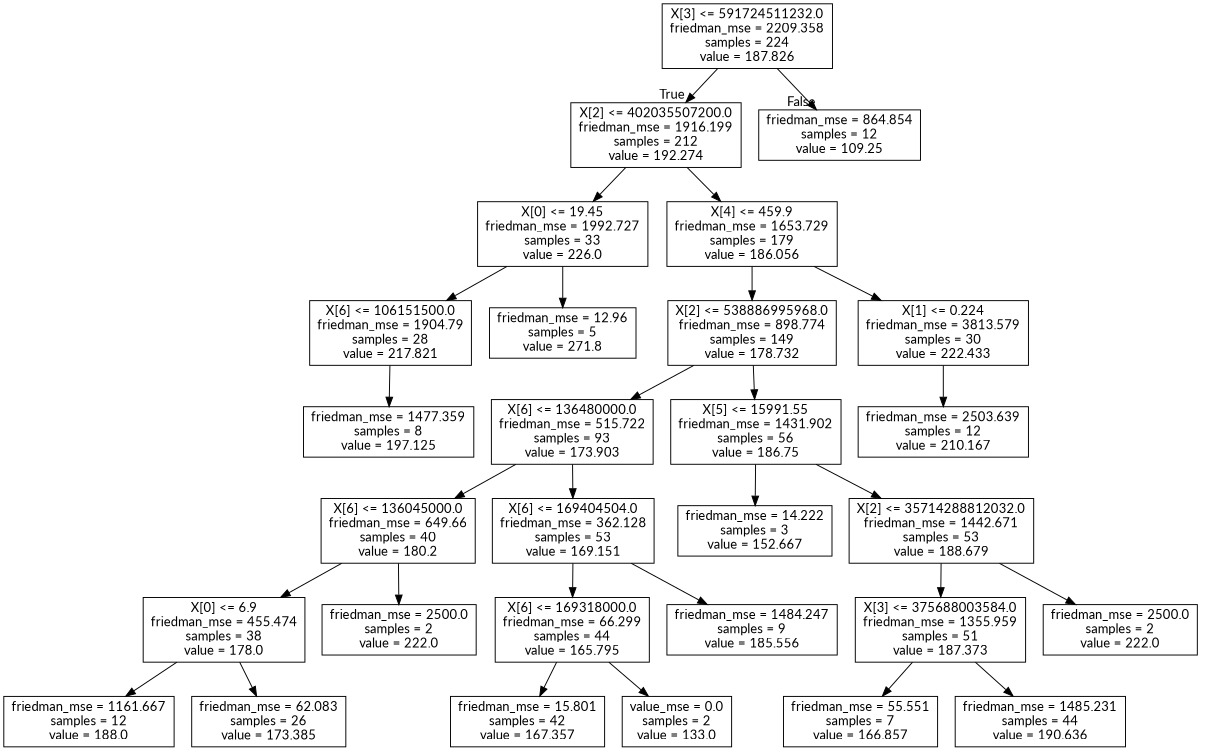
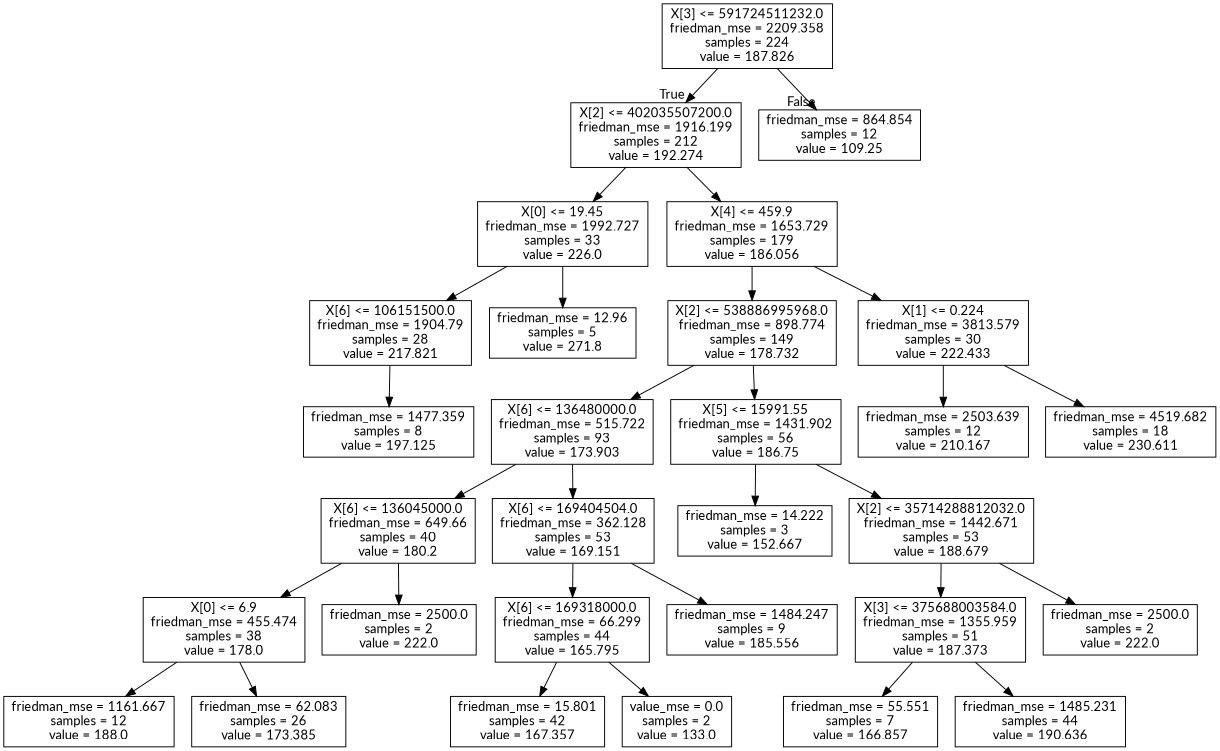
none -> (1131, 432)
